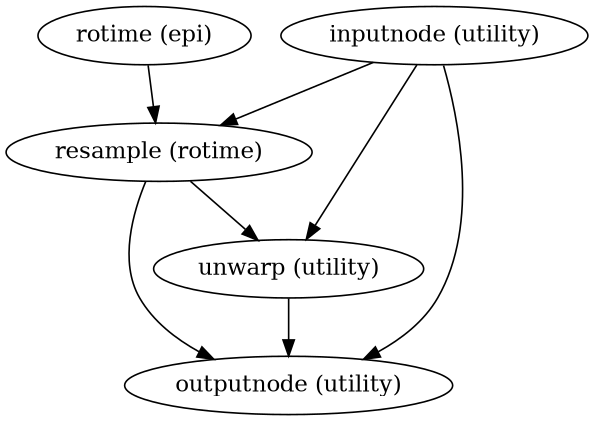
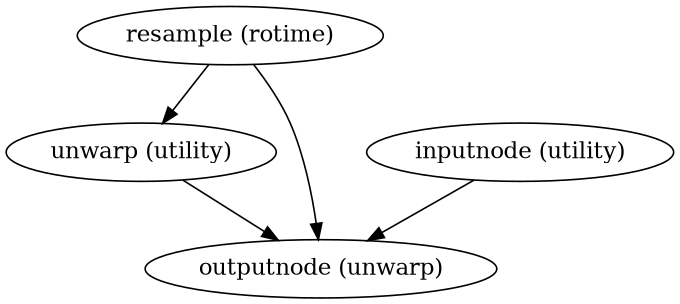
(145, 36) -> none
(305, 91) -> none
(366, 145) -> none
(289, 385) -> (321, 269)
